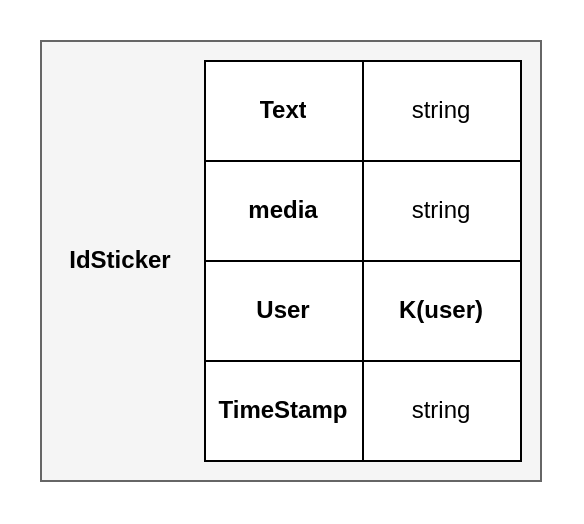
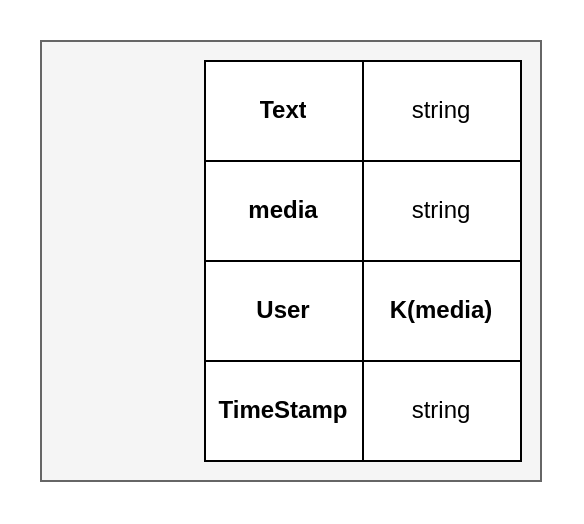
(121, 261) -> none
(442, 311) -> (442, 311)
